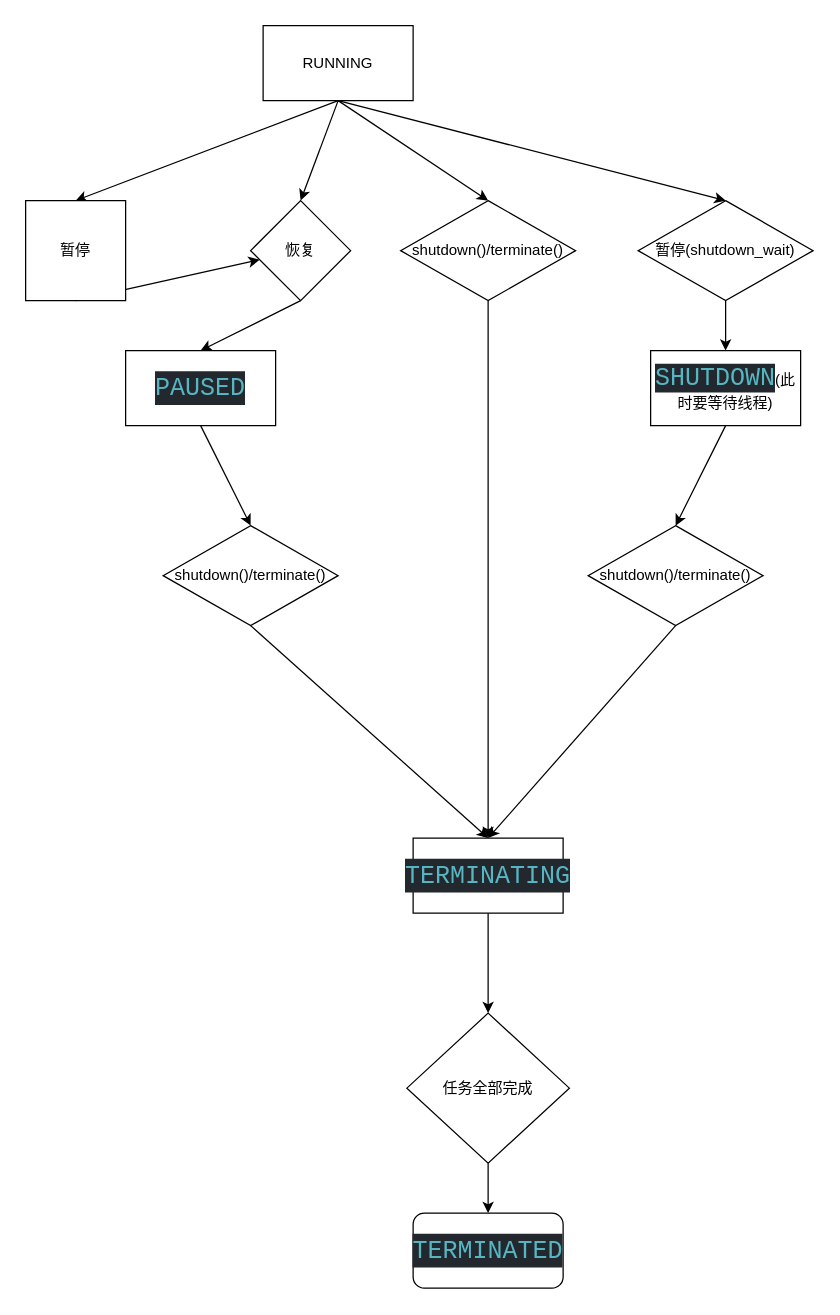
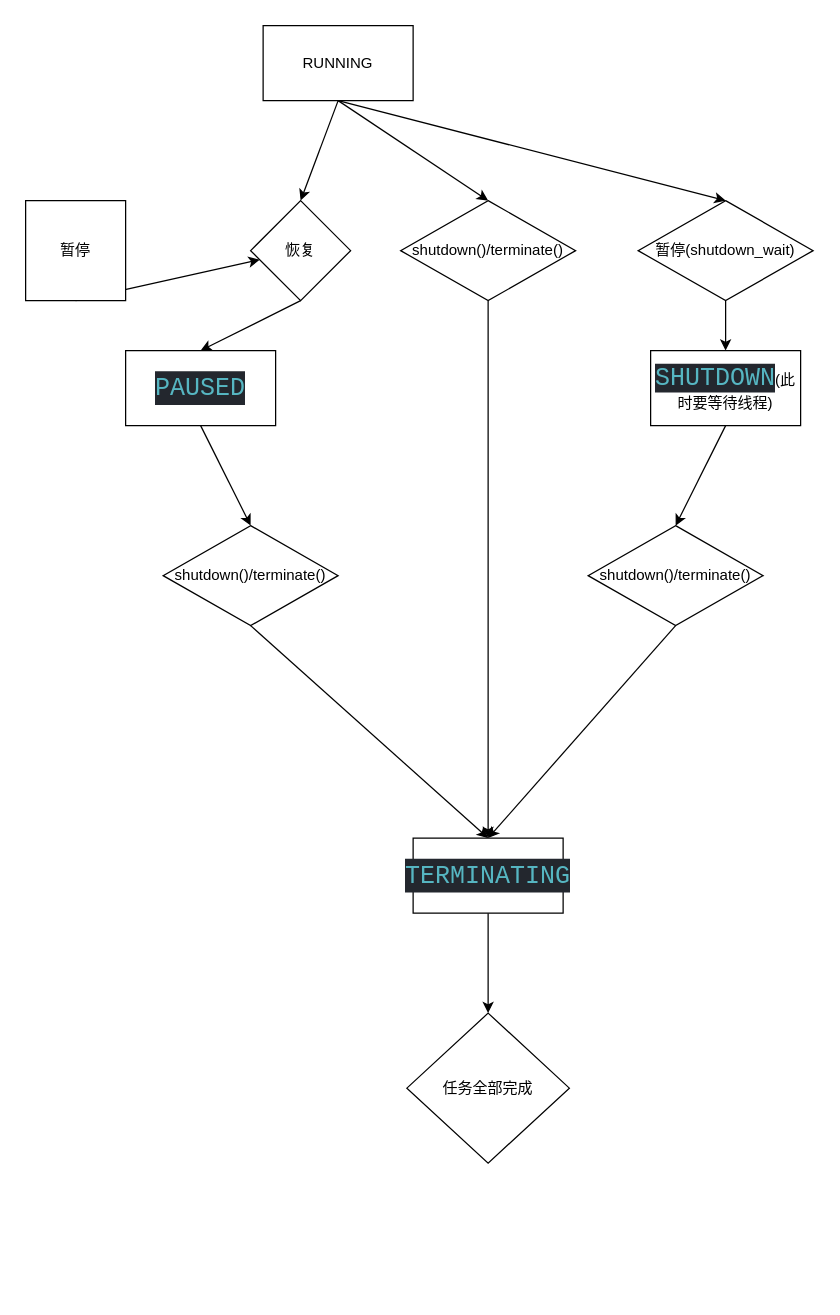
(210, 150) -> none
(488, 1184) -> none
(488, 1251) -> none
